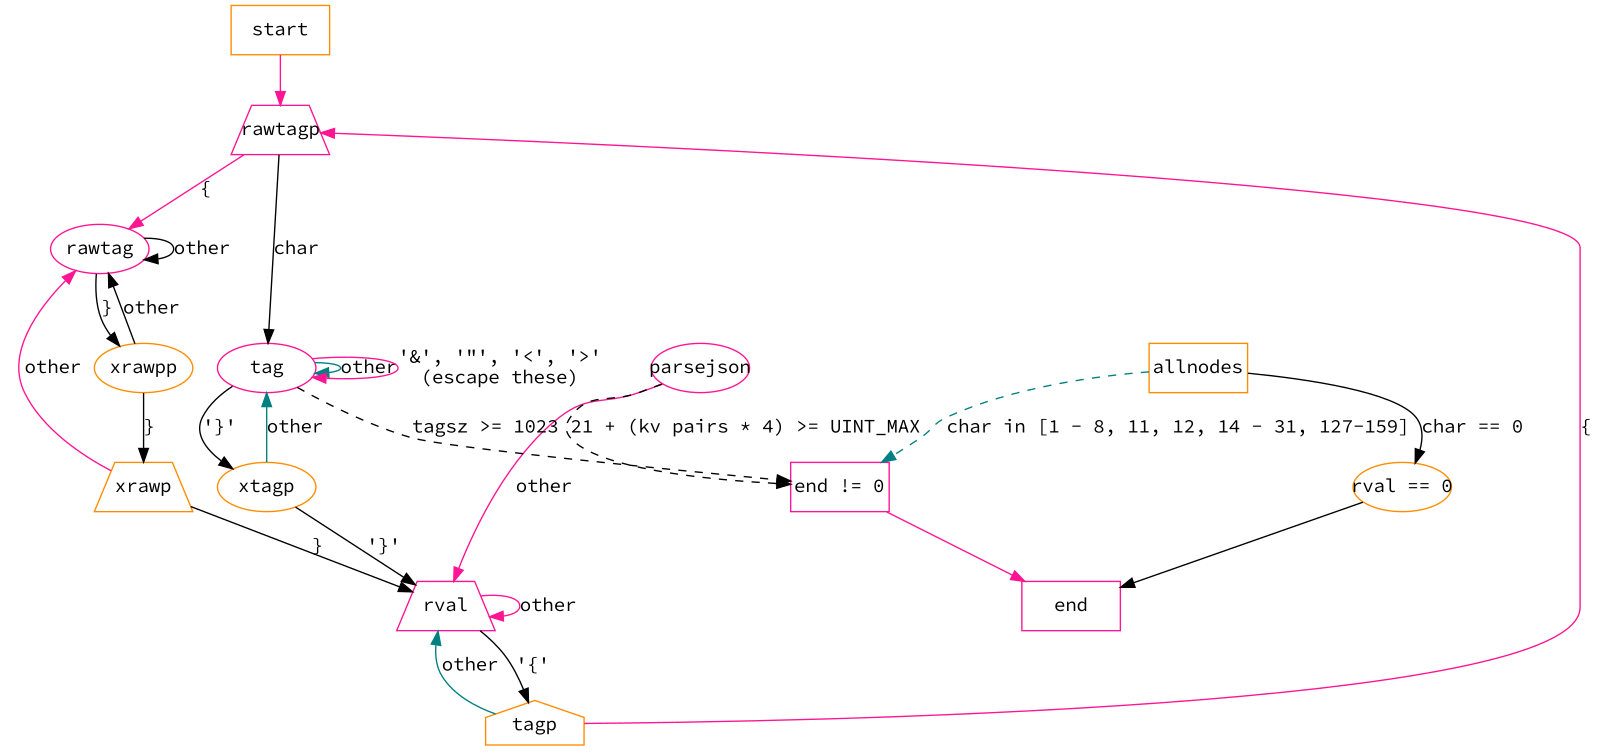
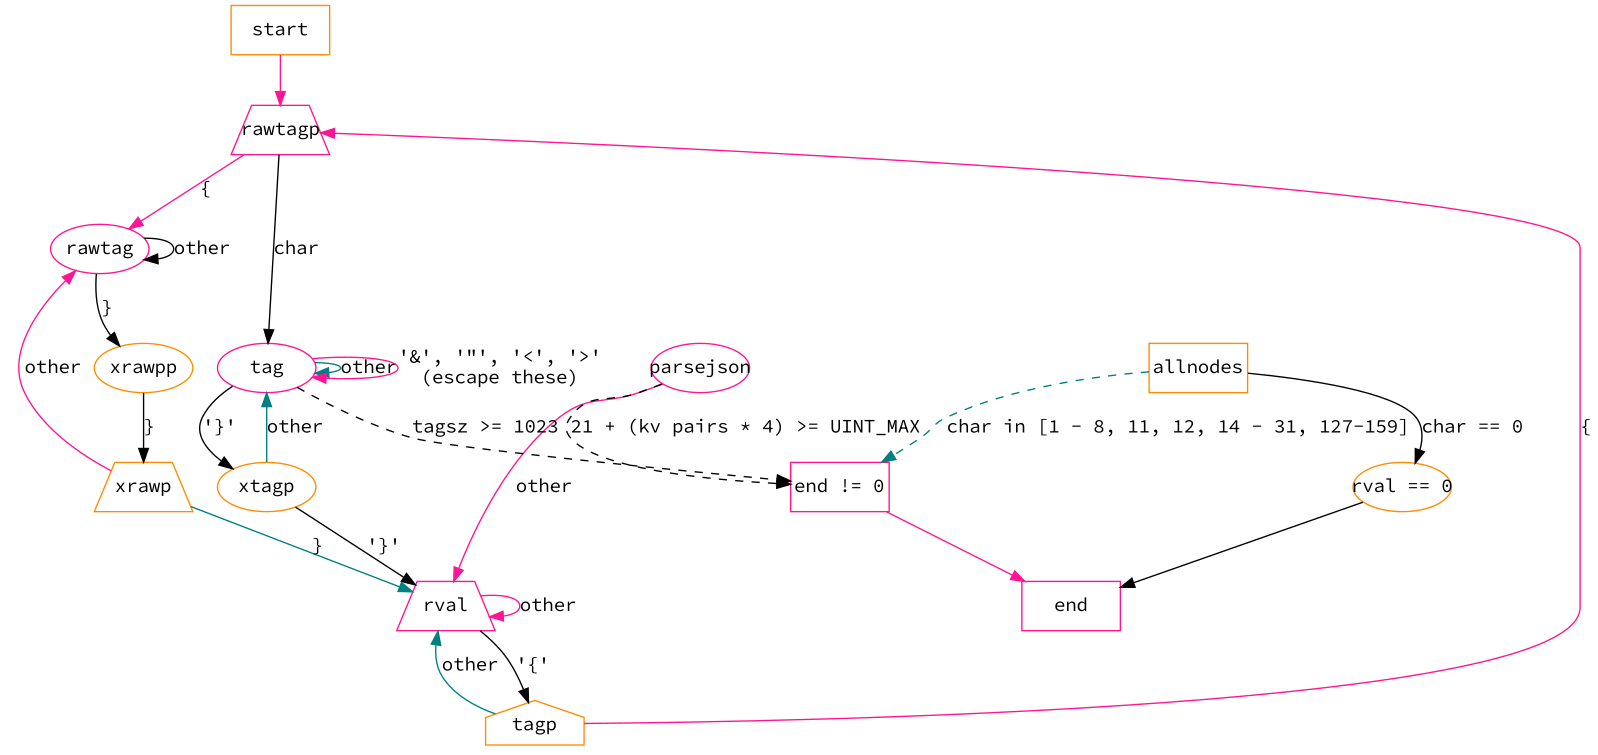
(124, 315) -> none
(295, 547) -> (295, 547)
